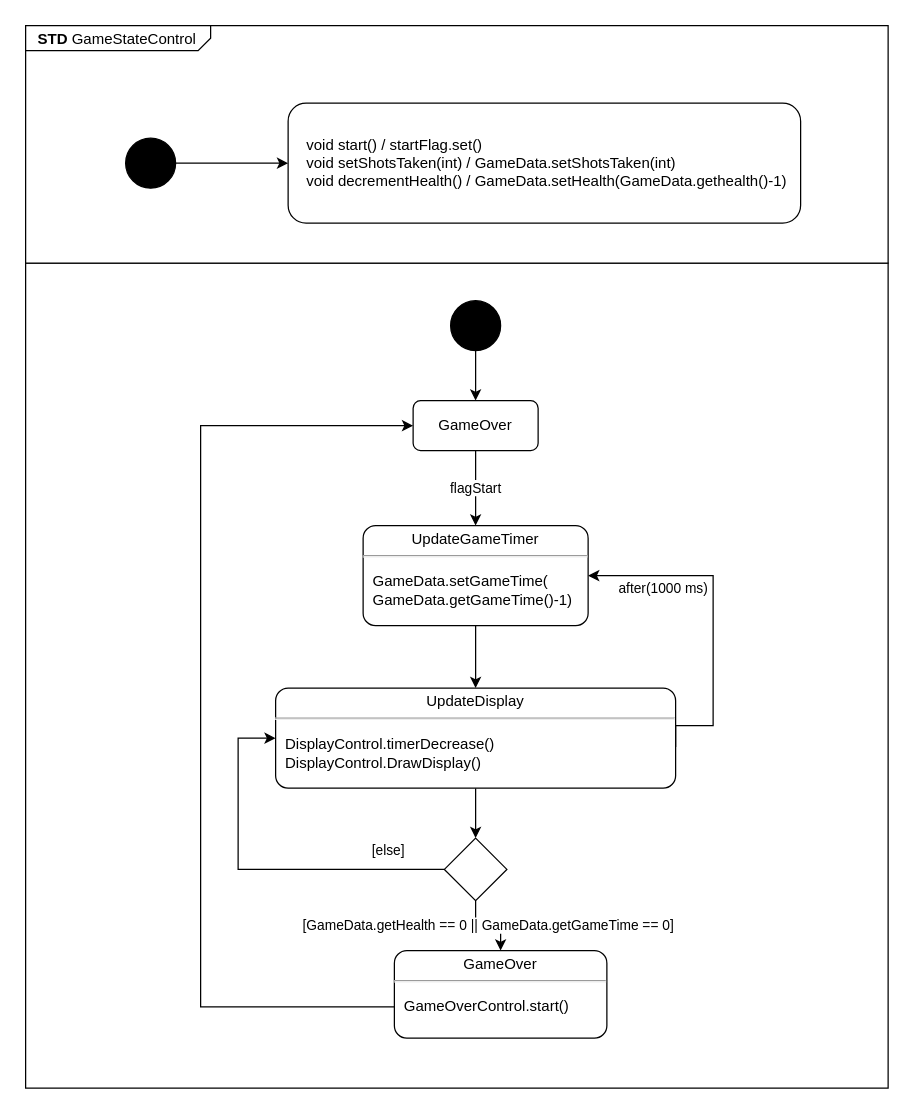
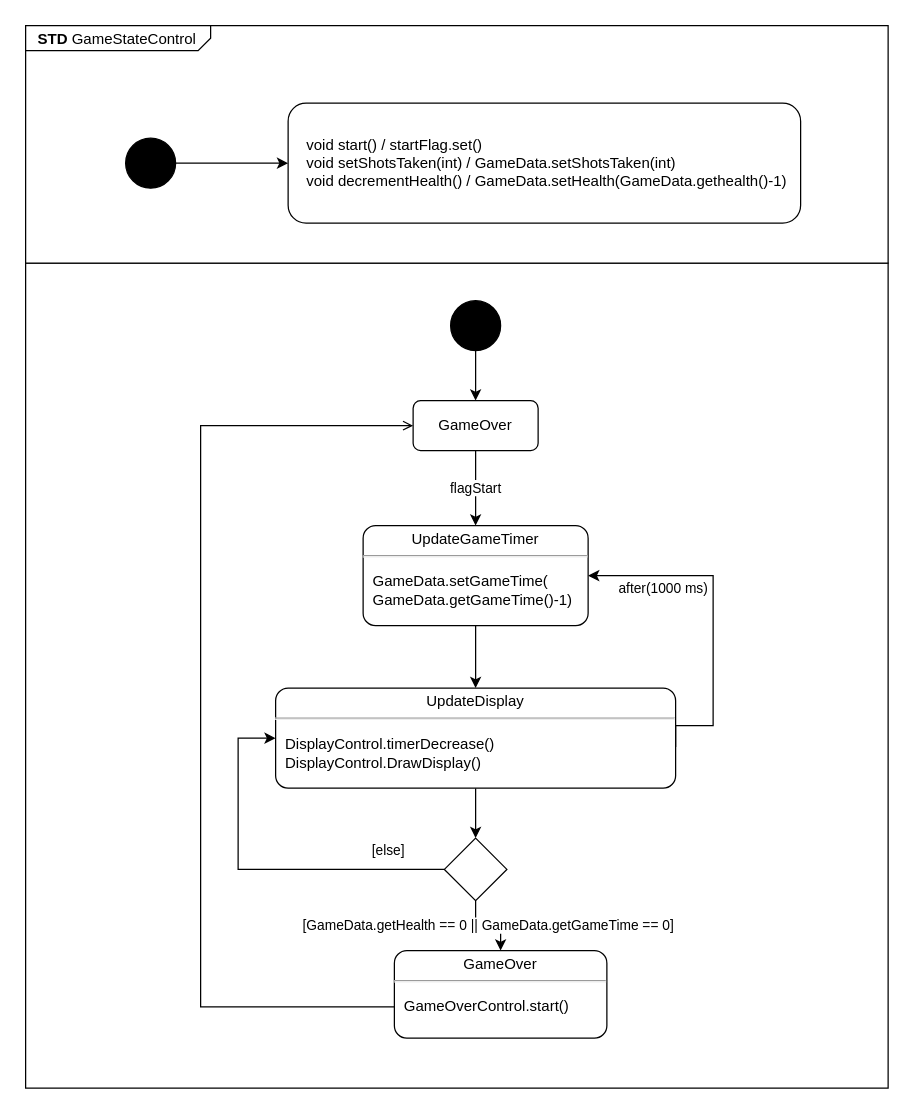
(403, 426) -> (405, 426)
